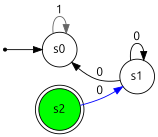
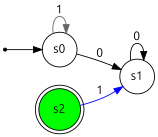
(98, 80) -> (95, 60)
(100, 91) -> (100, 91)
